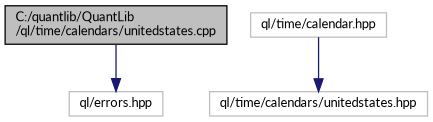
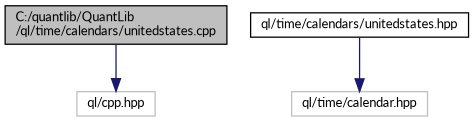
(319, 58) -> (360, 58)
(116, 104) -> (116, 104)
(319, 104) -> (360, 25)
